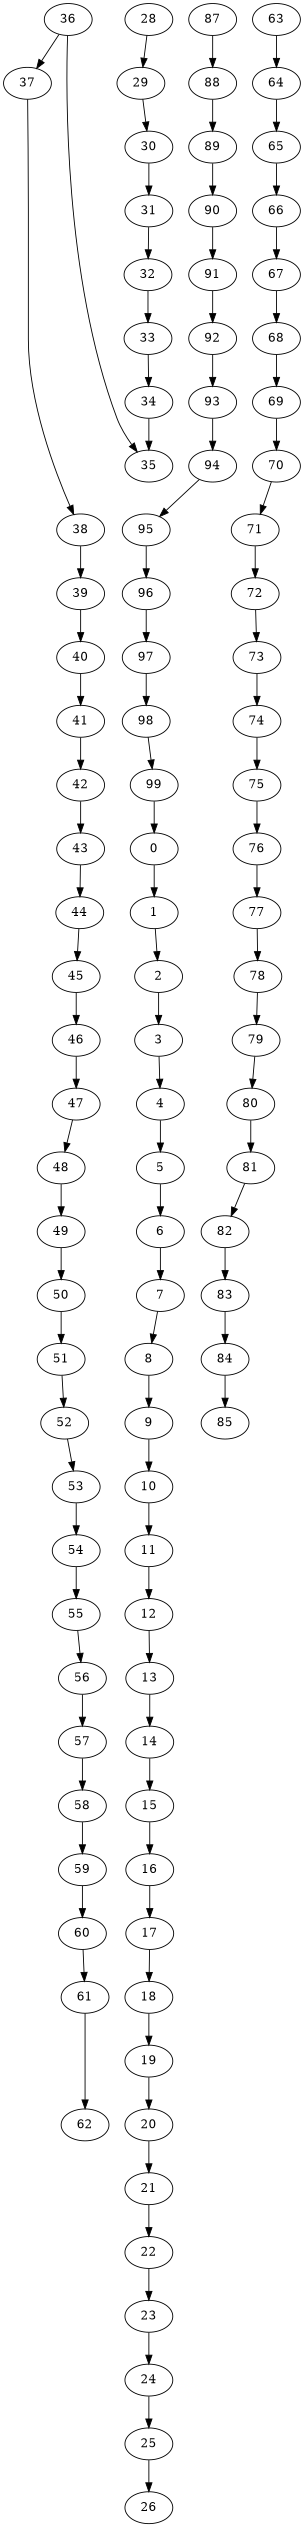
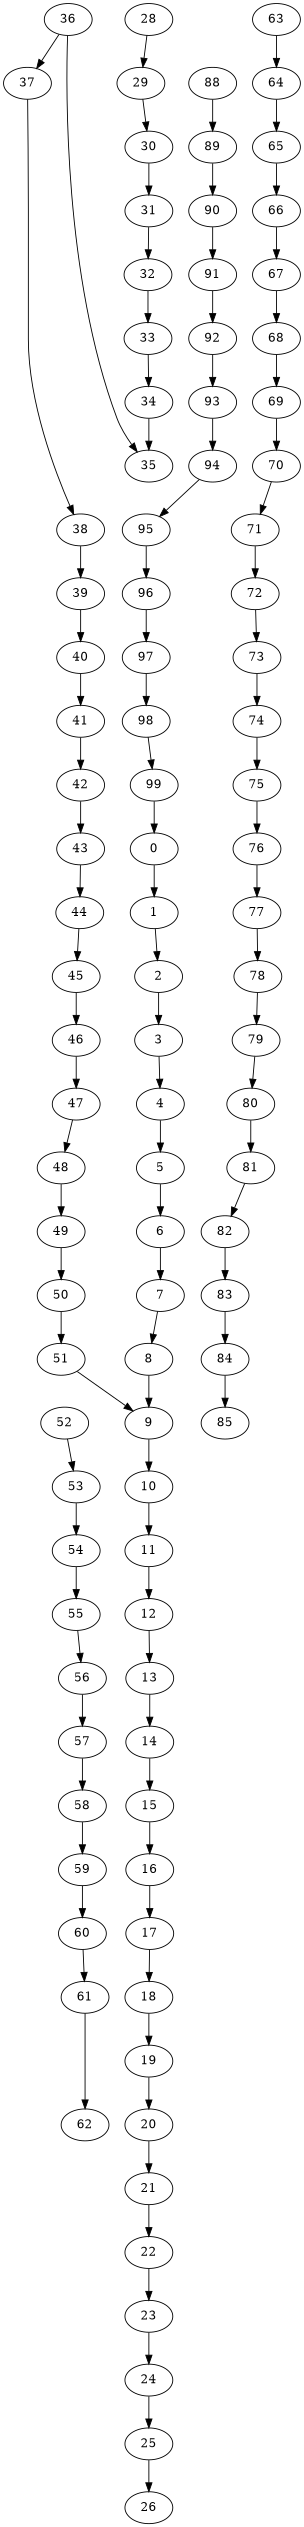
(213, 19) -> none
(63, 1387) -> (101, 1389)
